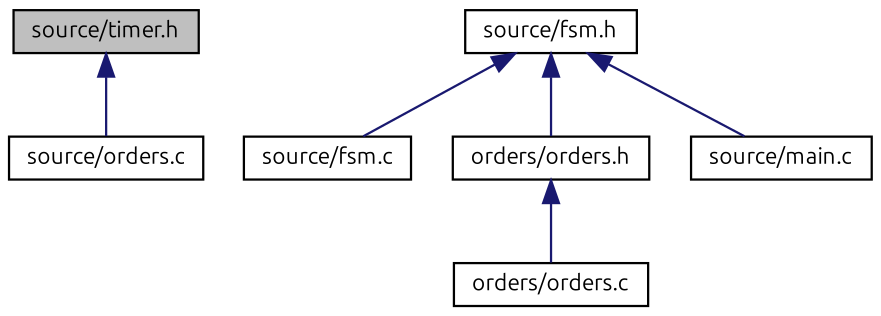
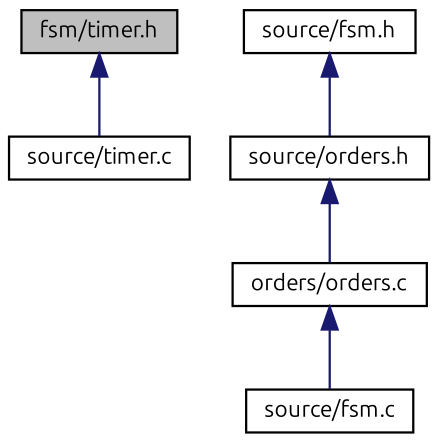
(106, 32) -> (99, 32)
(429, 100) -> (330, 360)
(106, 158) -> (99, 158)
(551, 158) -> (330, 158)
(781, 158) -> none
